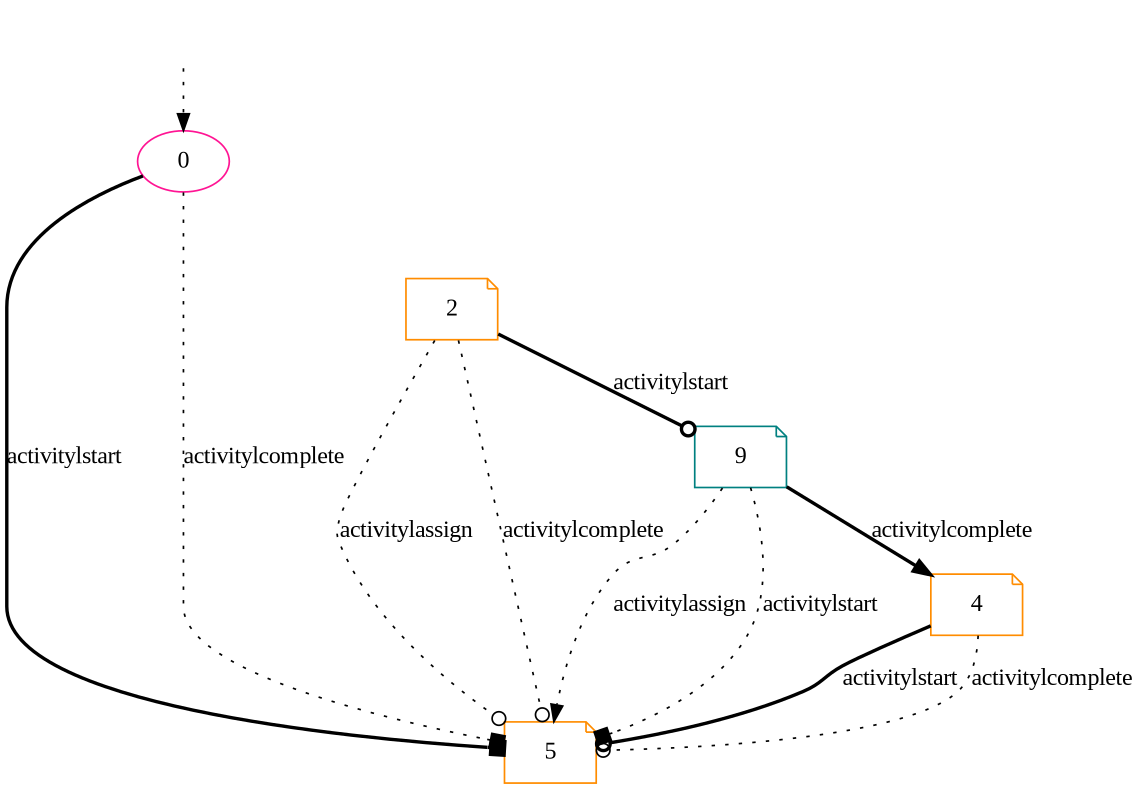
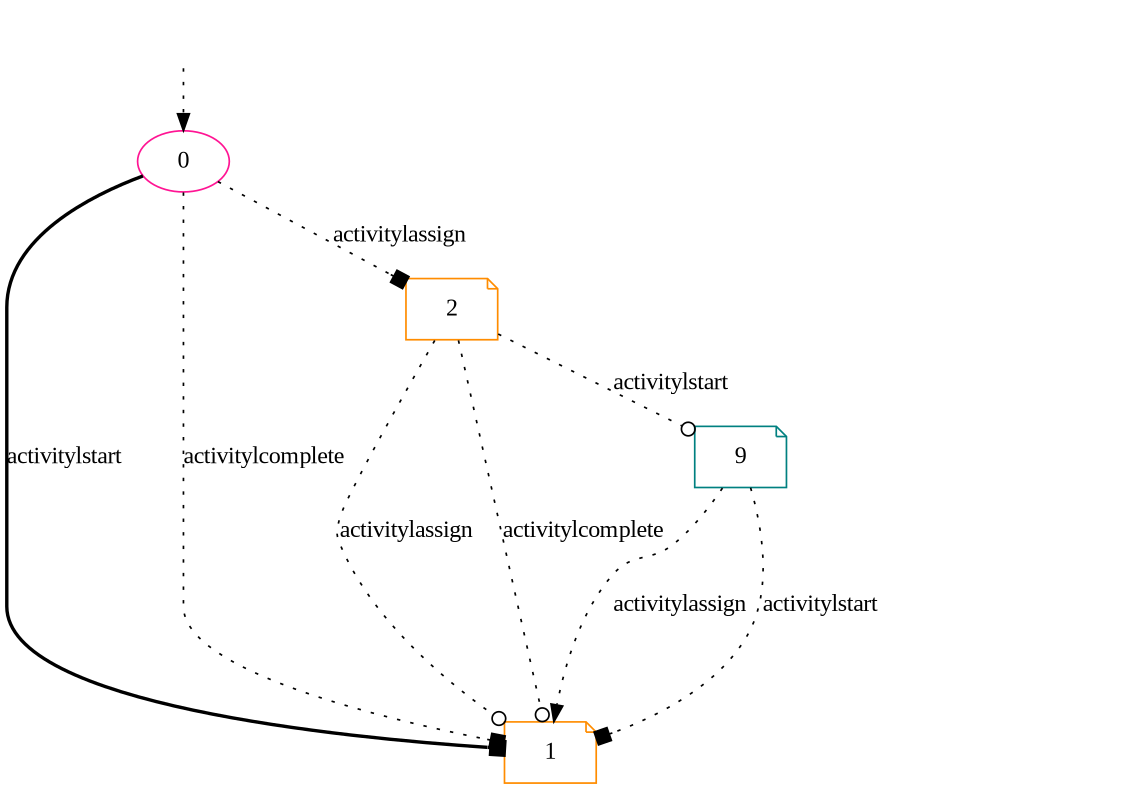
none -> (304, 228)
(590, 380) -> (590, 380)
(977, 605) -> none
(550, 752) -> (550, 752)
